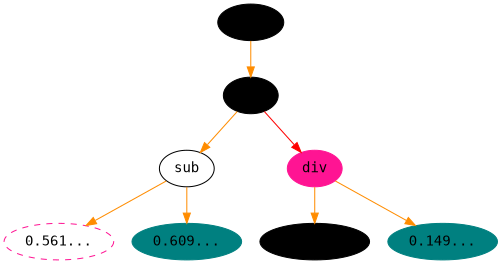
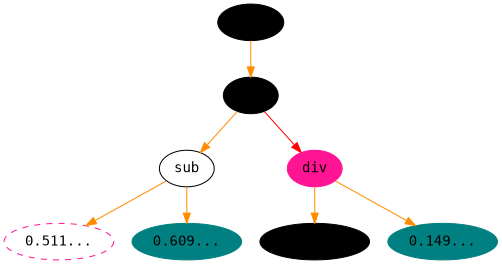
(59, 242) -> (59, 242)
